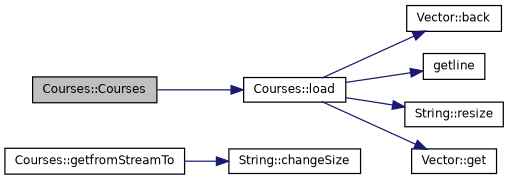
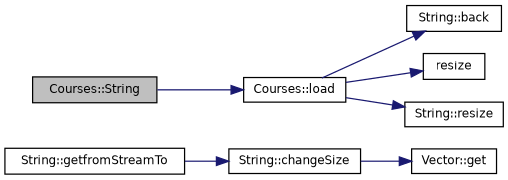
(454, 18) -> (454, 18)
(454, 66) -> (454, 66)
(95, 90) -> (95, 90)
(369, 123) -> (380, 161)
(95, 161) -> (95, 161)
